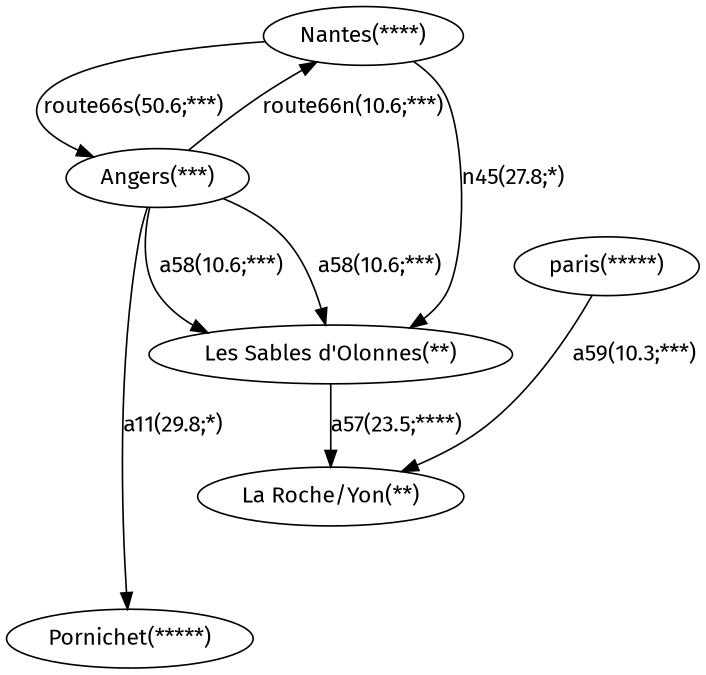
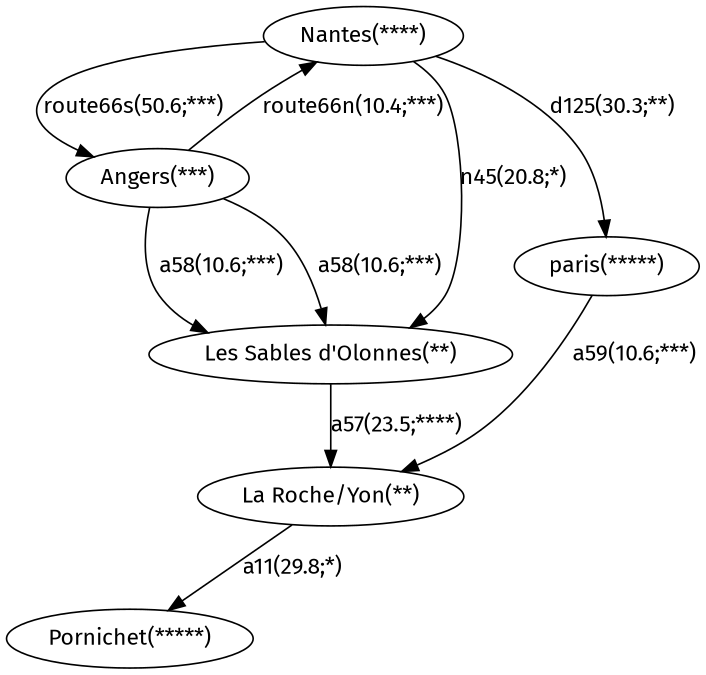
(354, 107) -> (354, 107)
none -> (546, 114)
(514, 178) -> (514, 178)
(635, 354) -> (635, 354)
(124, 399) -> (237, 563)
